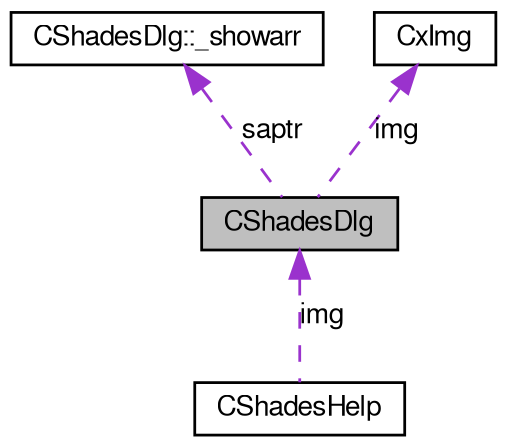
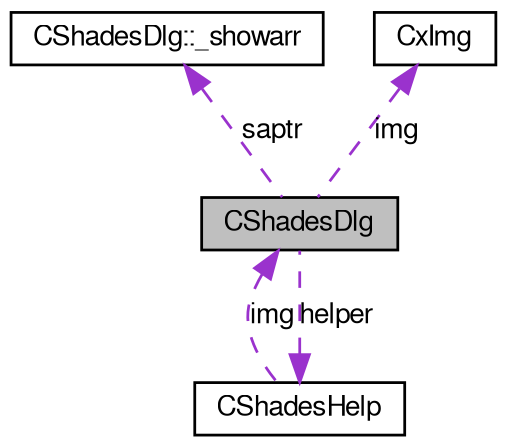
none -> (300, 302)
